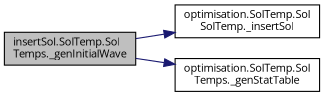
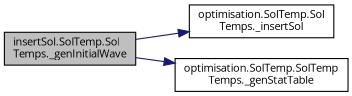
(247, 21) -> (262, 21)
(247, 75) -> (262, 75)
